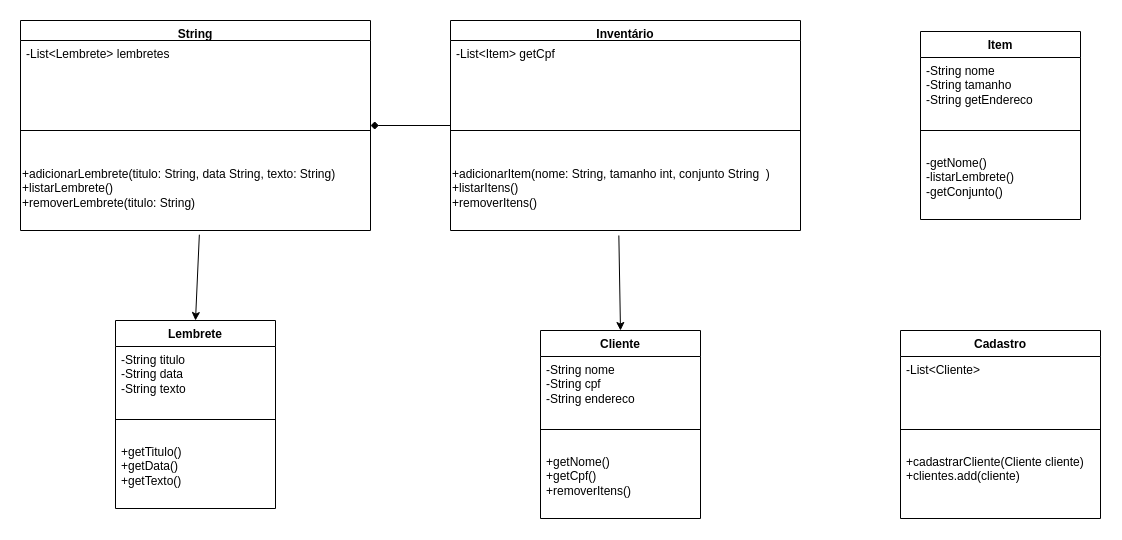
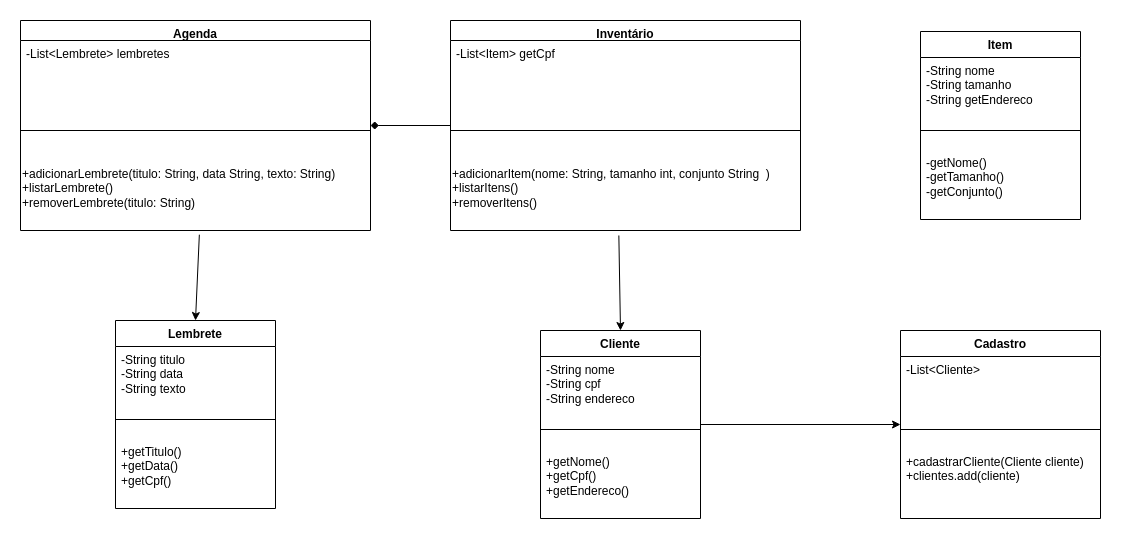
(196, 35) -> (196, 35)
(981, 178) -> (974, 178)
none -> (798, 425)
(159, 467) -> (159, 467)
(597, 477) -> (594, 477)
